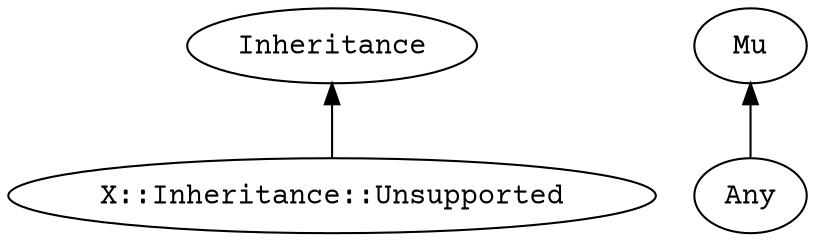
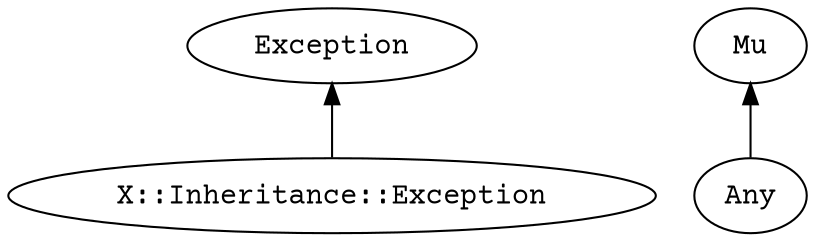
(332, 46) -> (332, 46)
(332, 196) -> (332, 196)
